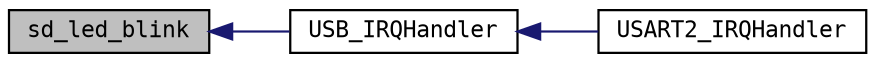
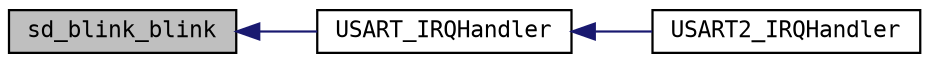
(109, 32) -> (123, 32)
(404, 32) -> (444, 32)
